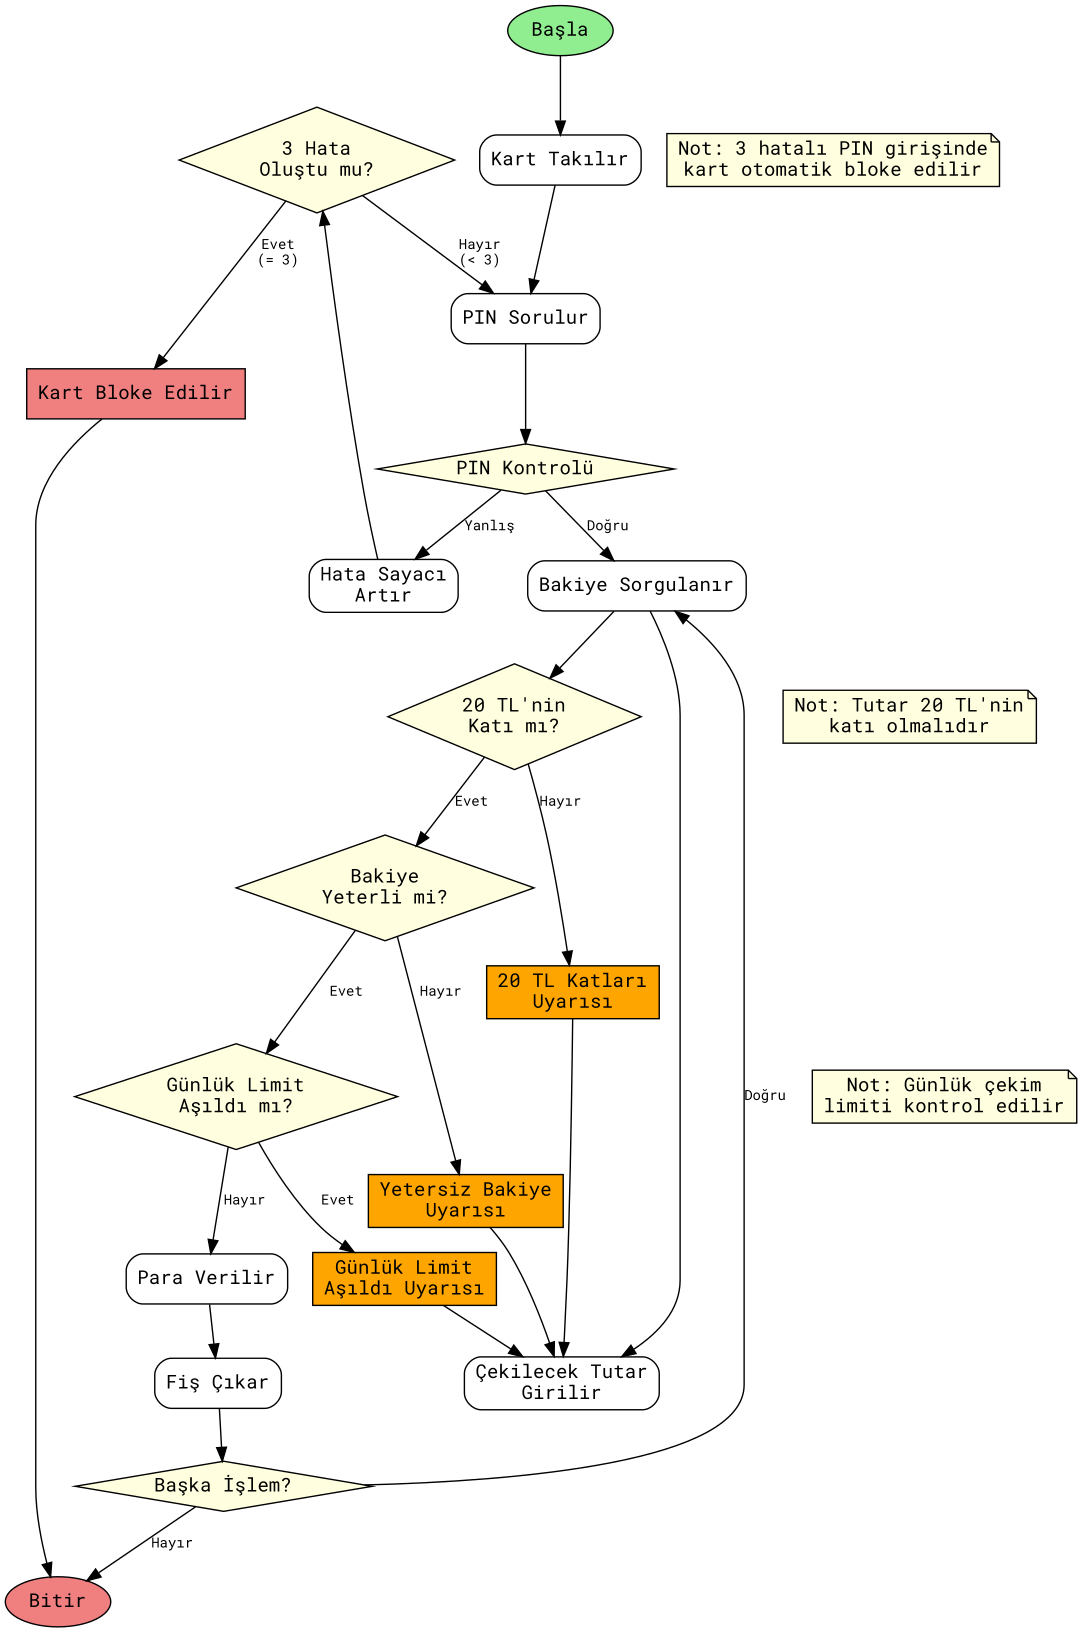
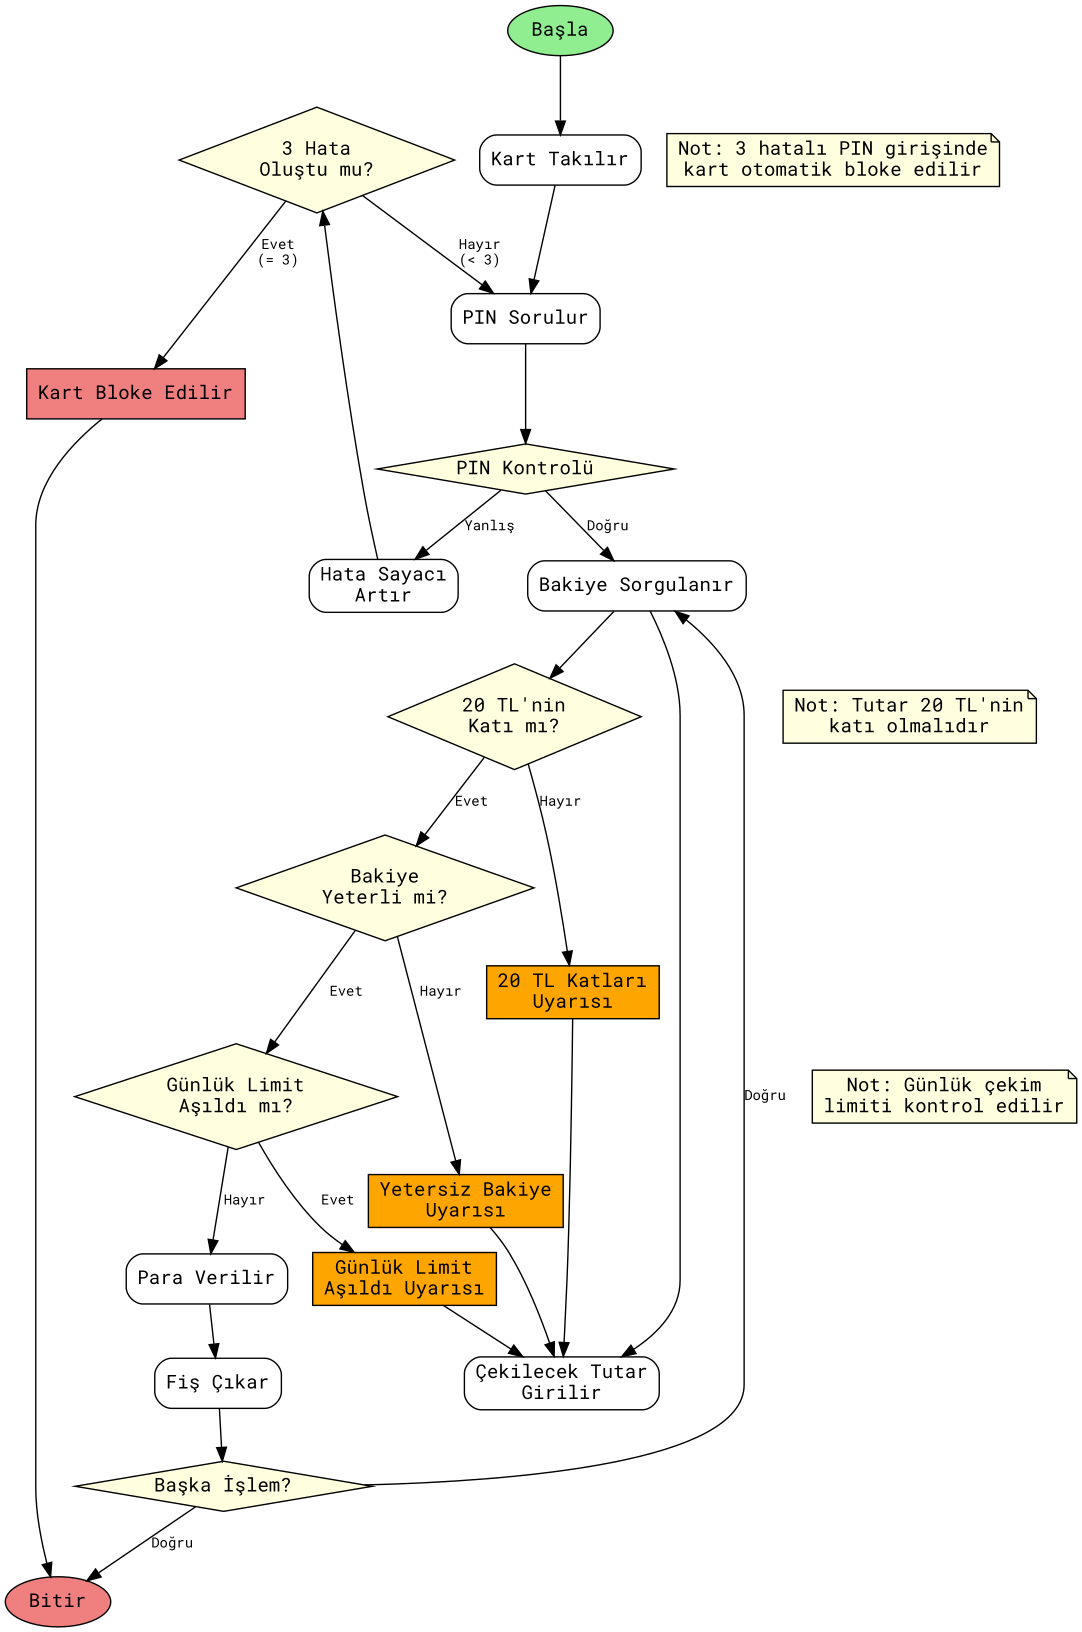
(173, 1544) -> (173, 1544)
